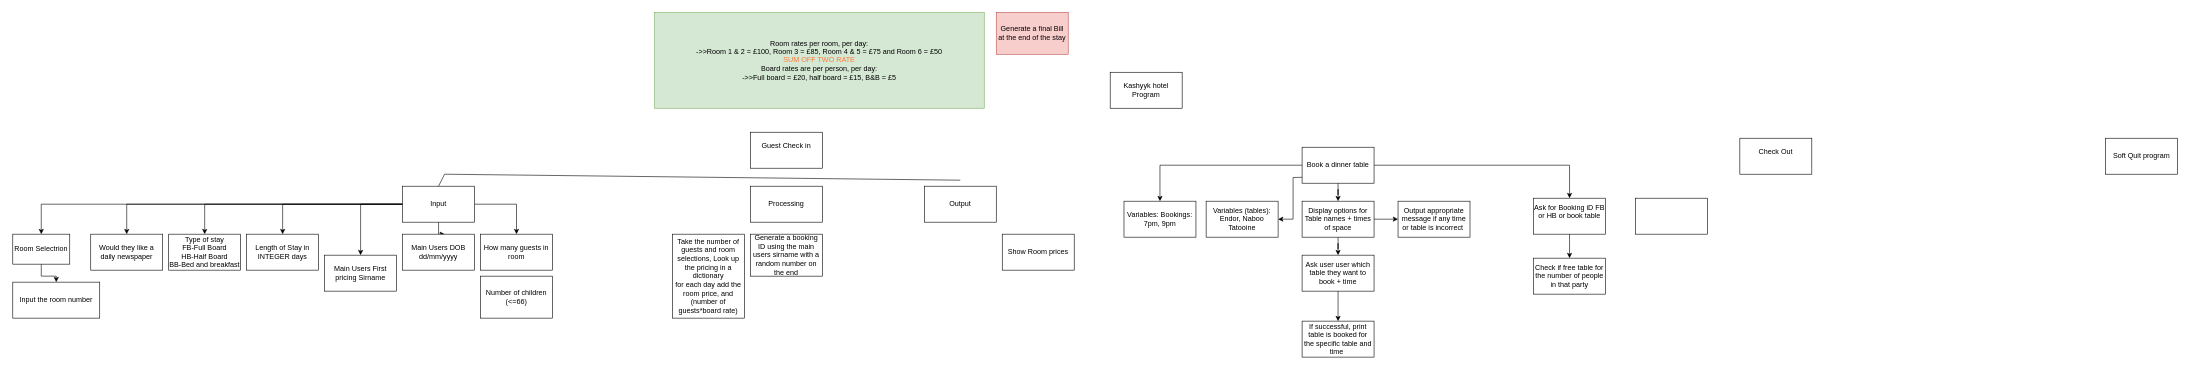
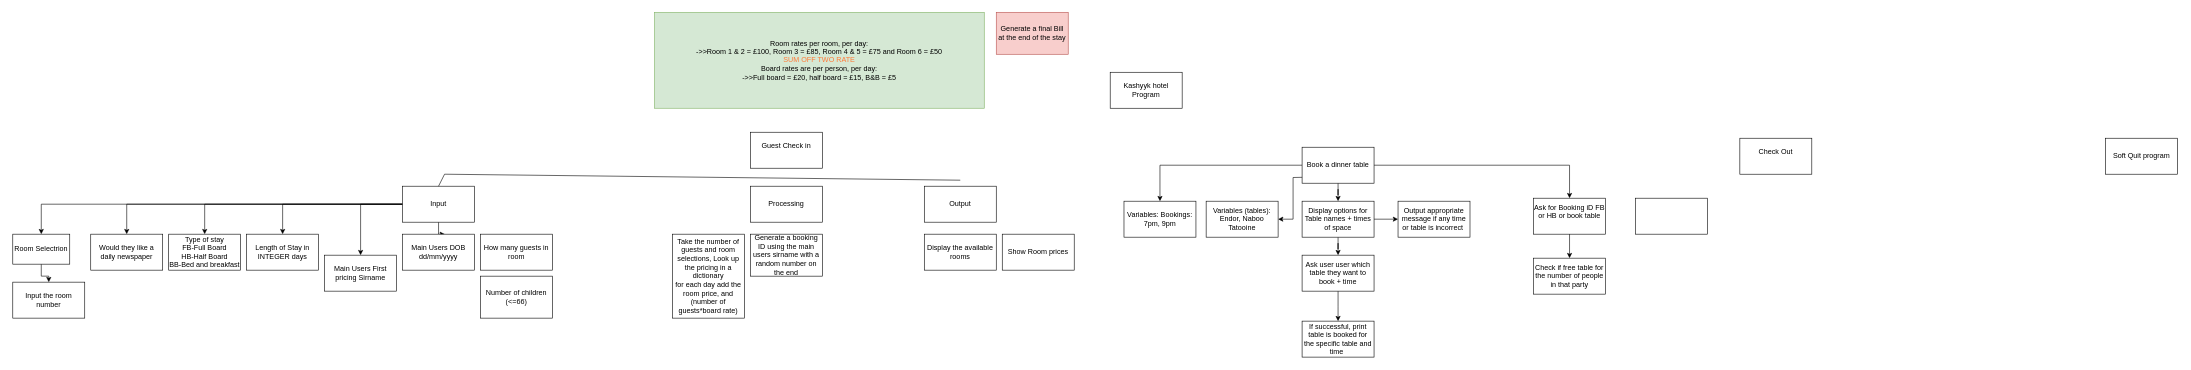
(516, 216) -> none
none -> (960, 252)
(56, 300) -> (48, 300)
